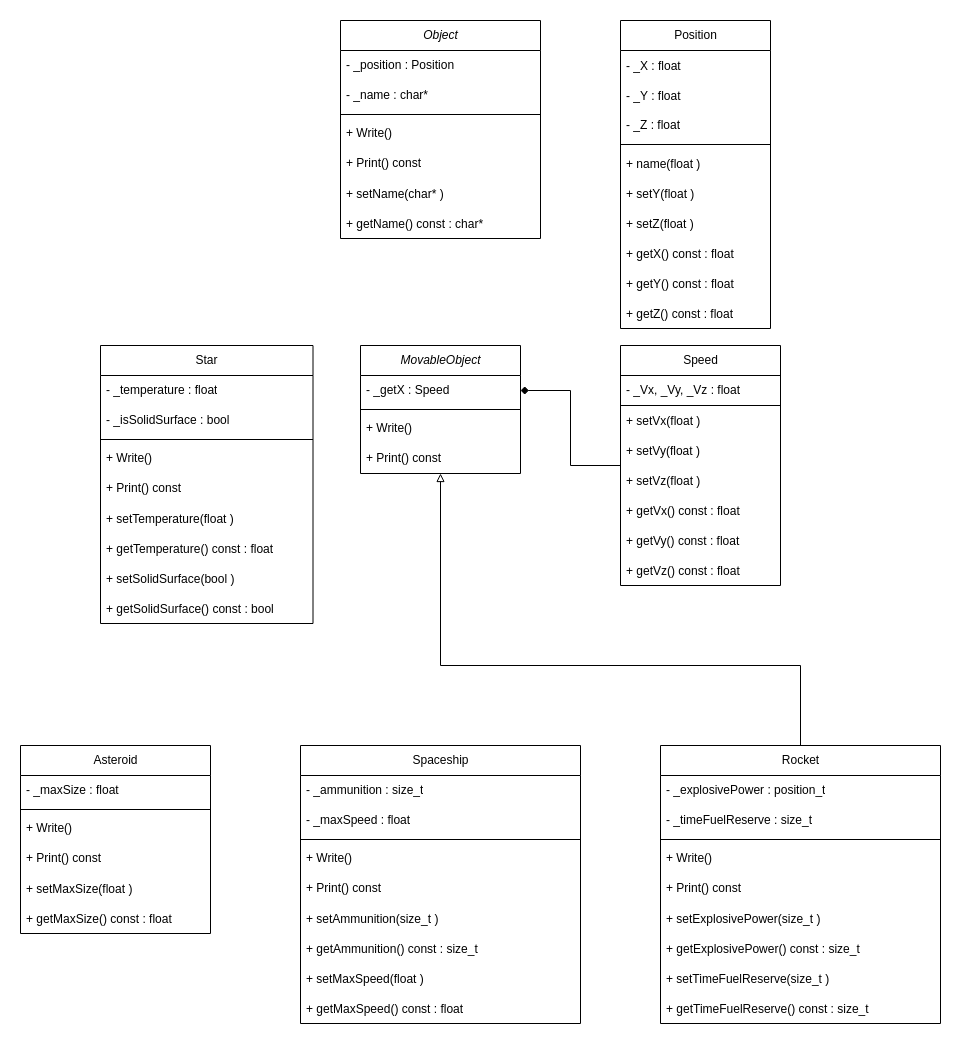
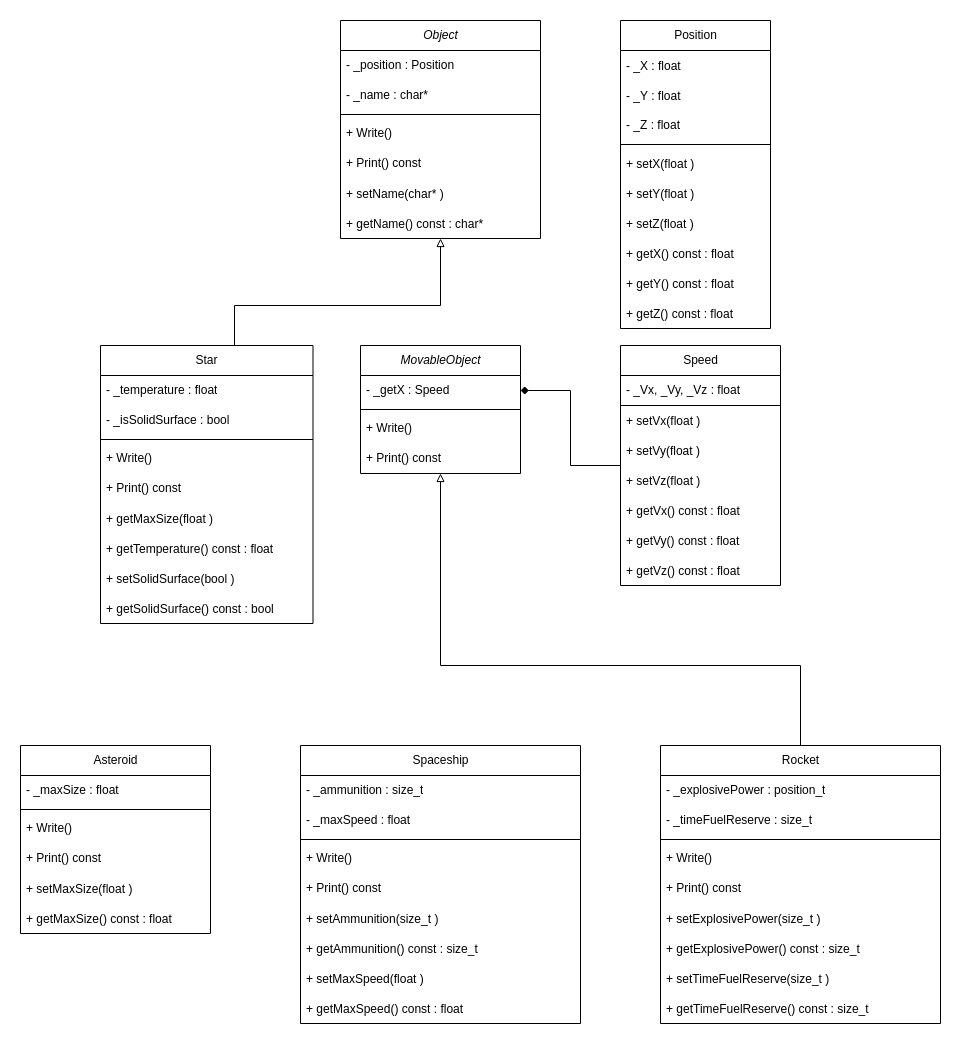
(668, 164) -> (668, 164)
none -> (347, 306)
(182, 519) -> (167, 519)
